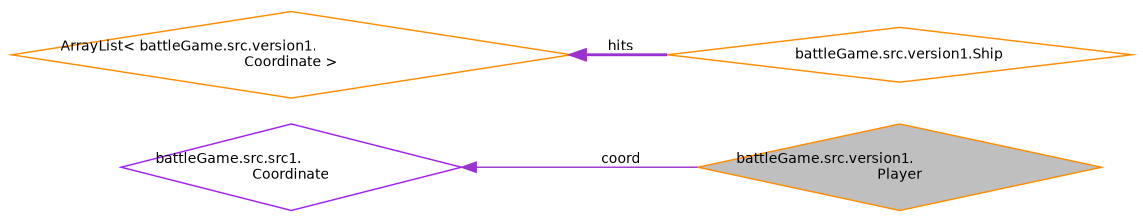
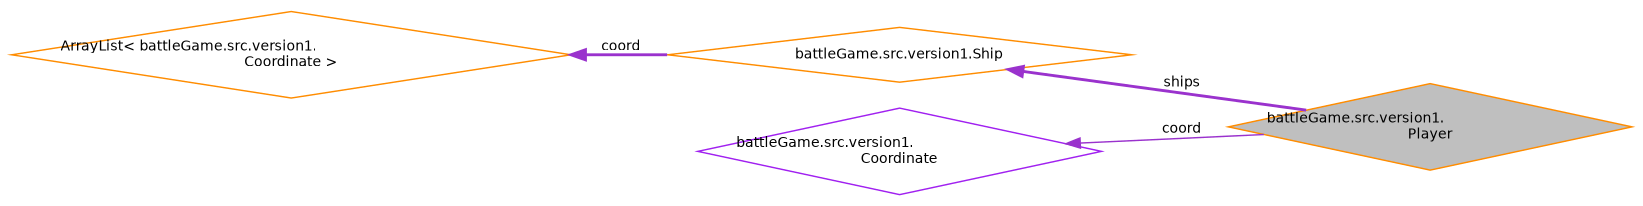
(619, 47) -> (619, 47)
none -> (1165, 91)
(291, 167) -> (900, 151)
